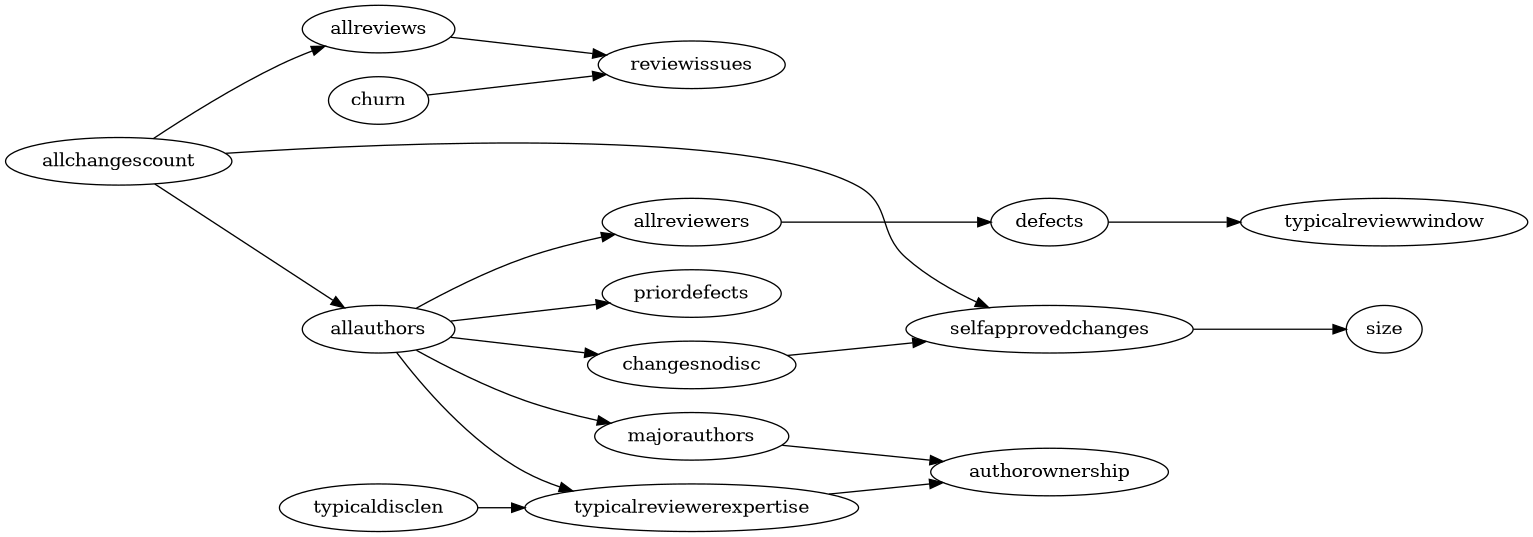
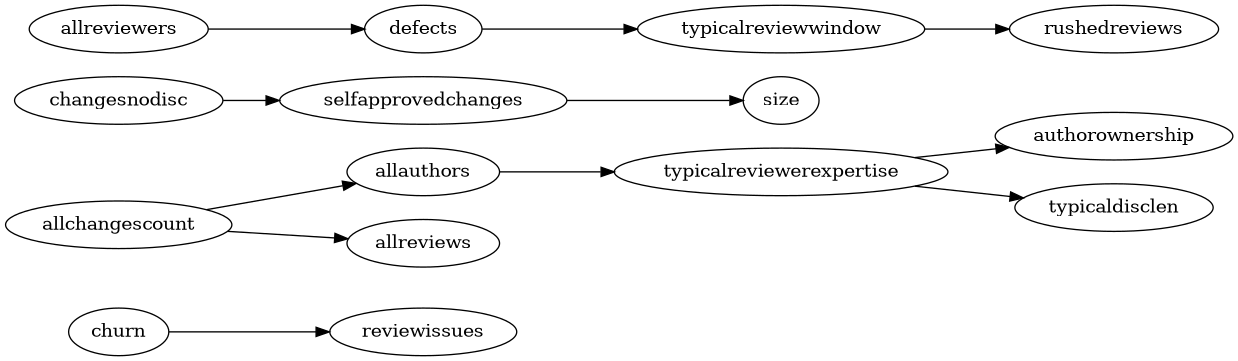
none -> (1114, 29)
(522, 45) -> none
(630, 146) -> none
(506, 265) -> none
(692, 294) -> none
(518, 345) -> none
(692, 436) -> none
(495, 508) -> (963, 191)
